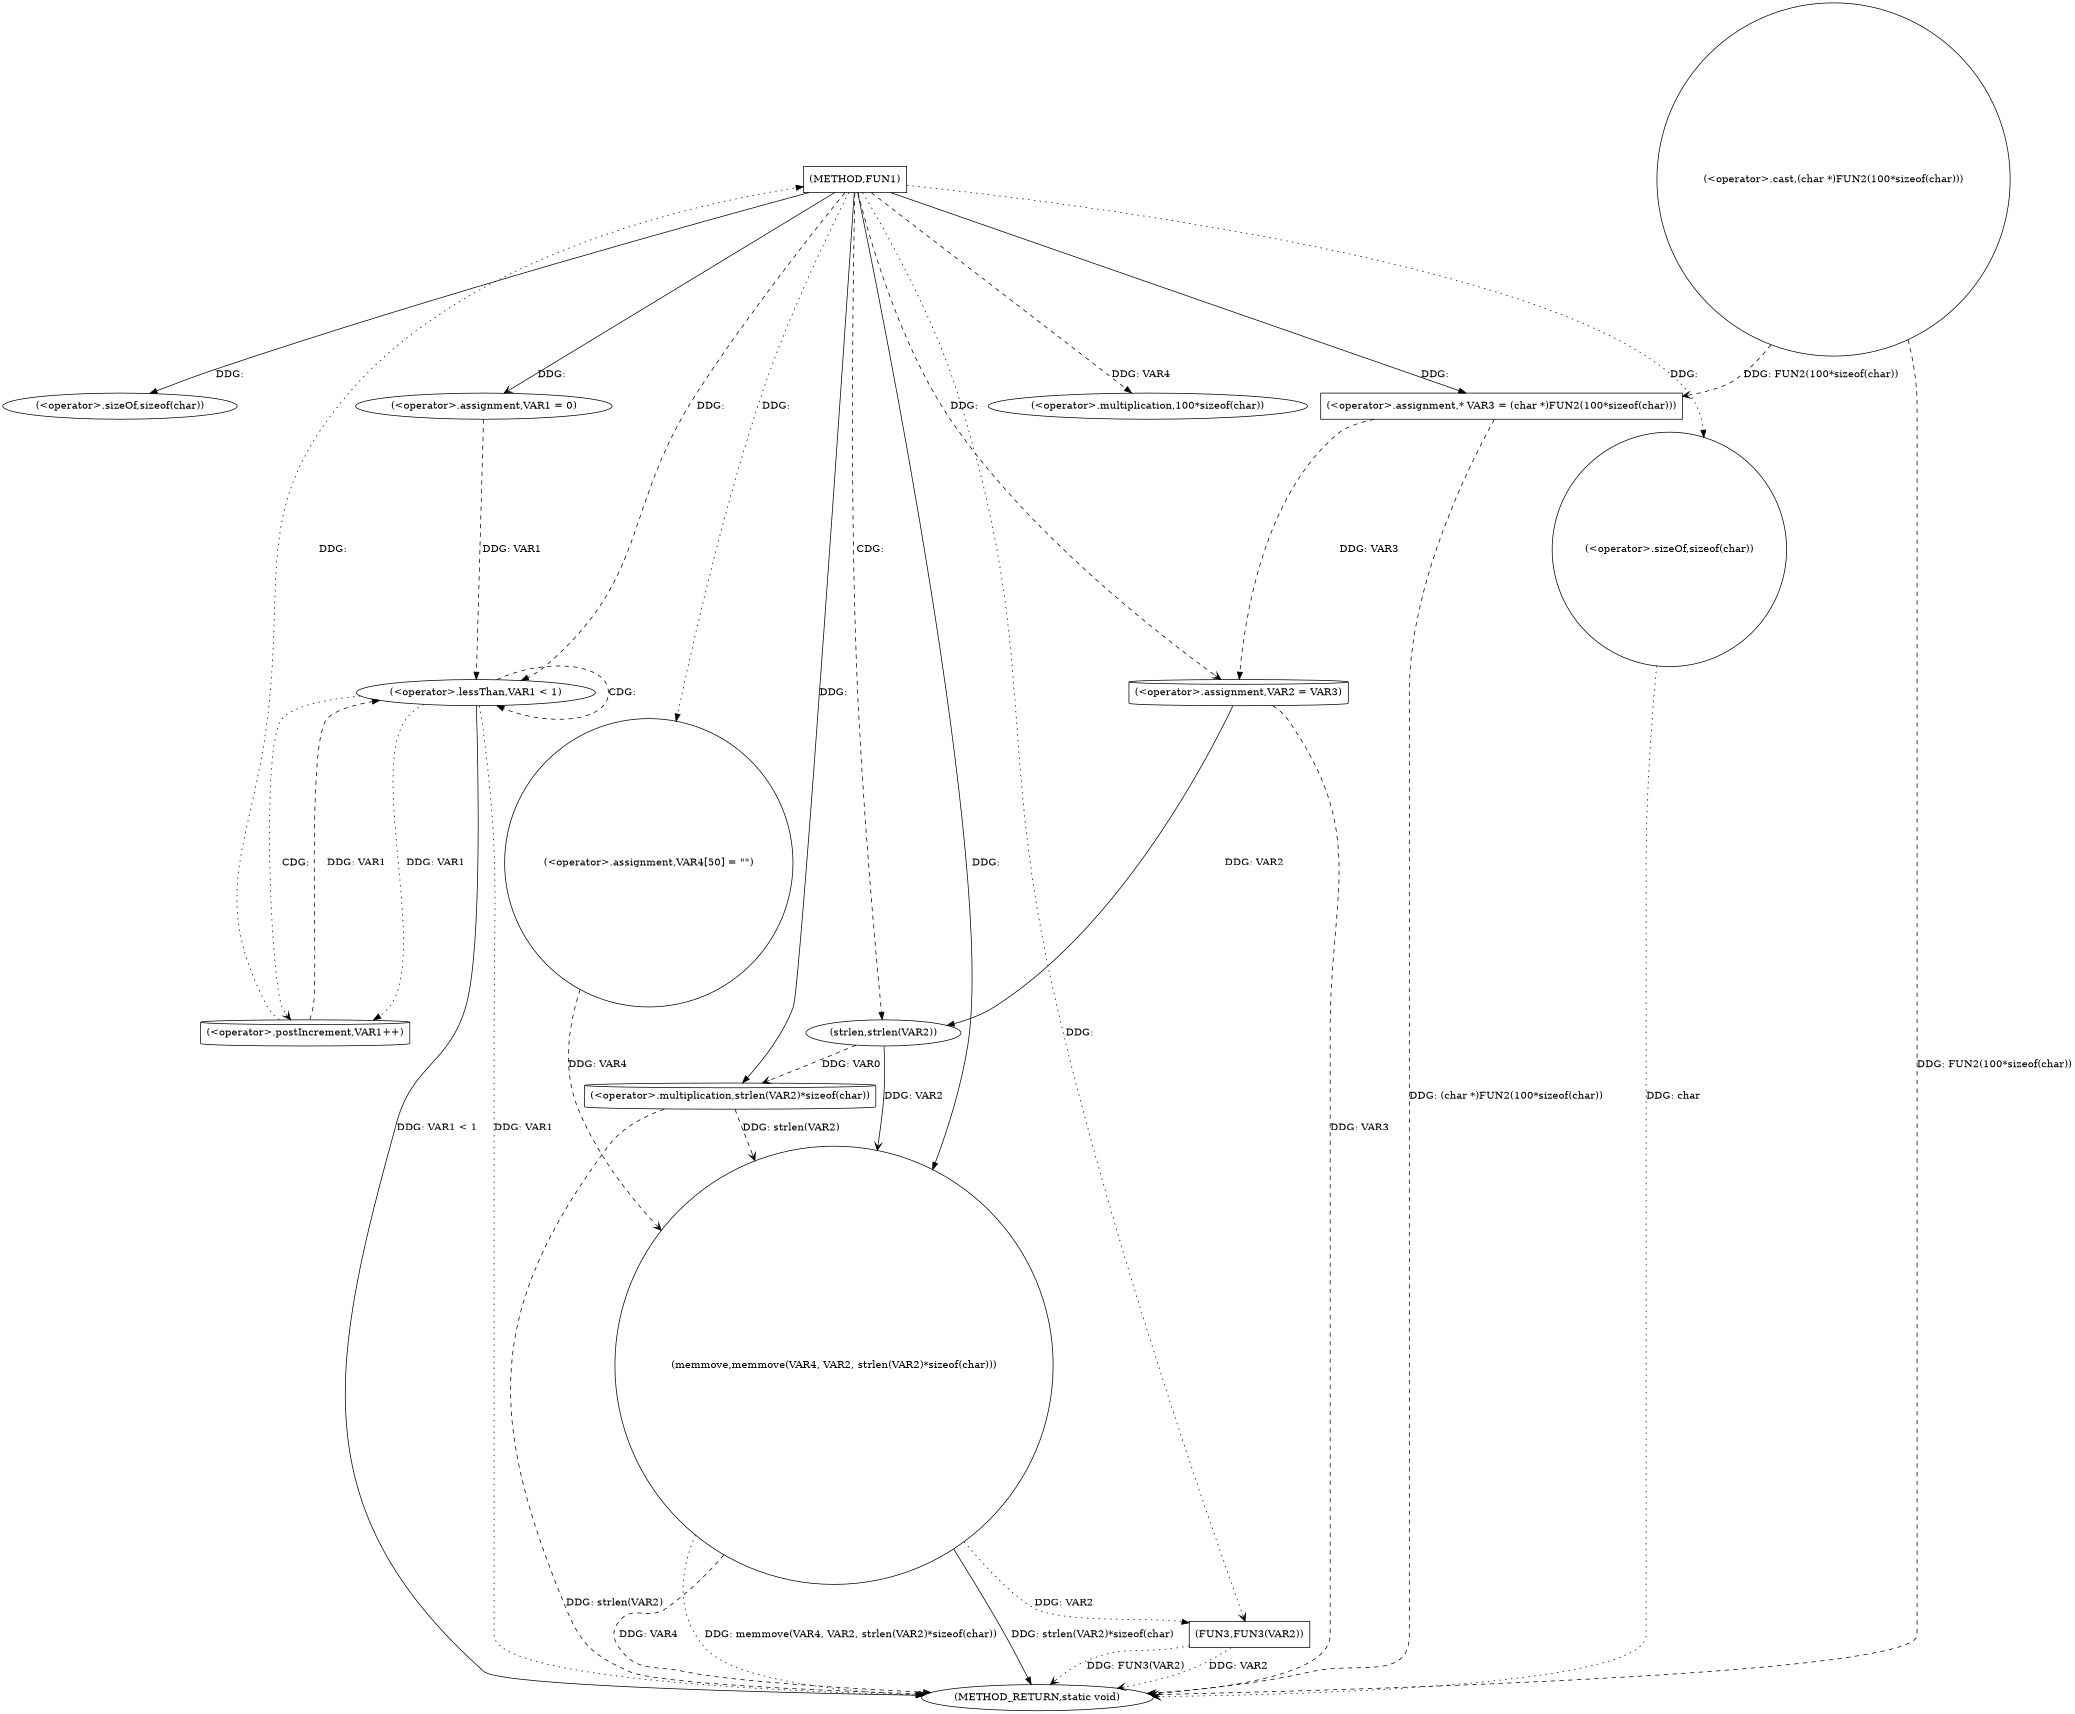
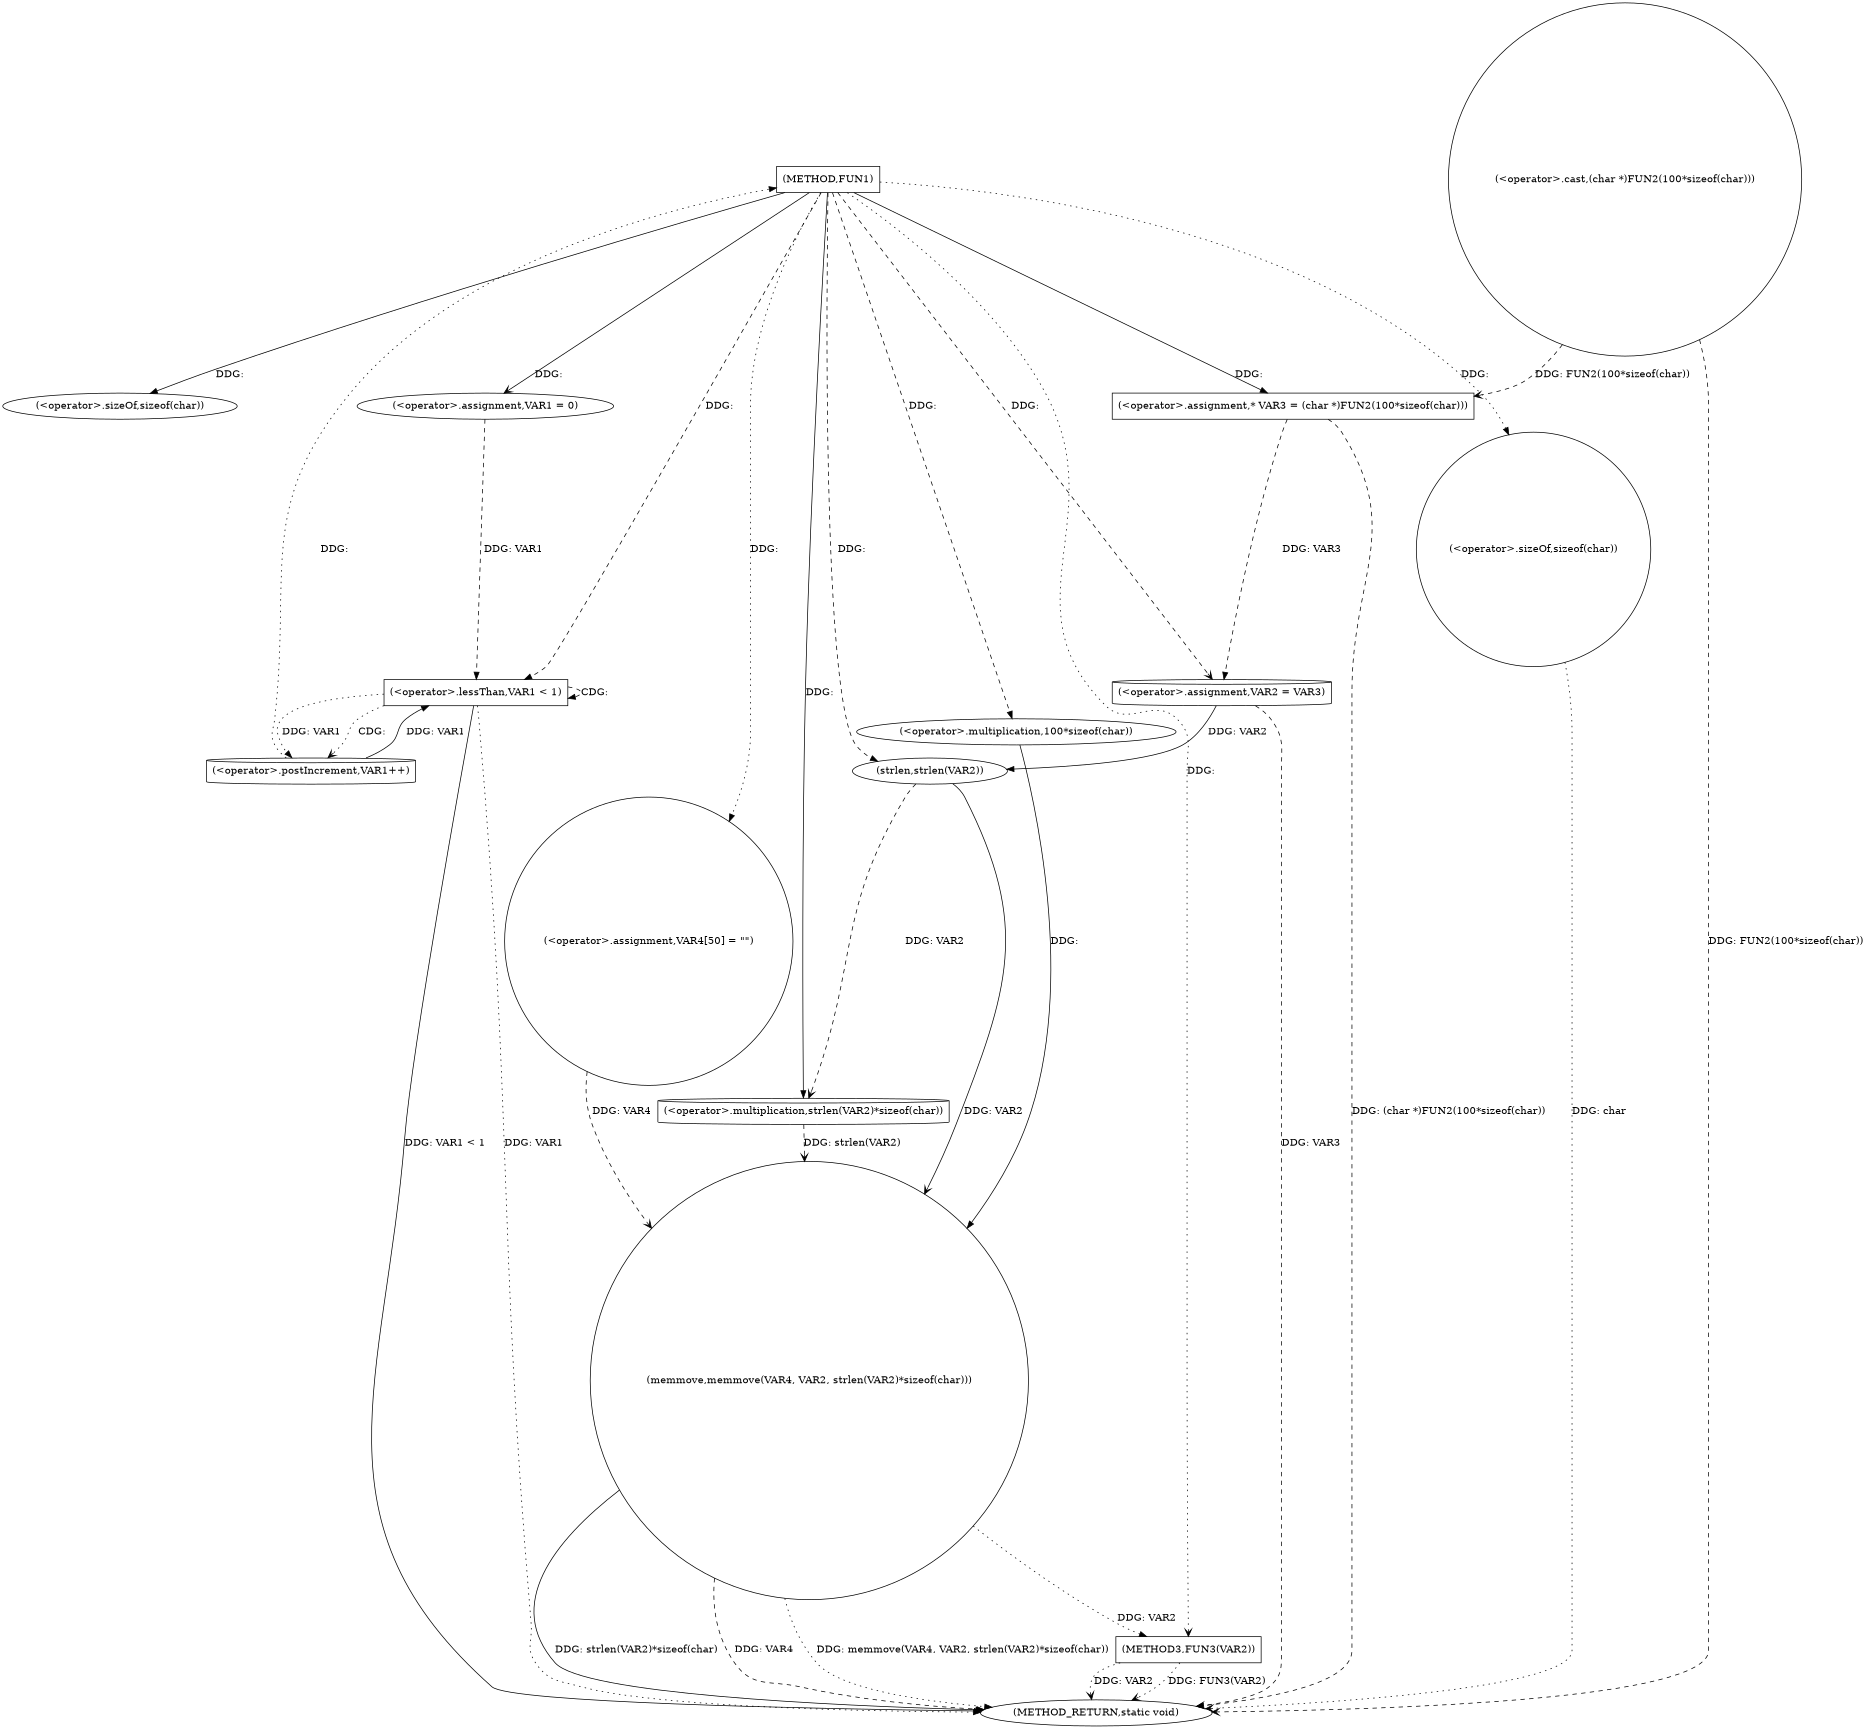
(1141, 375) -> (924, 406)
(872, 549) -> (853, 549)
(944, 677) -> (1050, 991)
(476, 693) -> (476, 693)
(314, 844) -> (396, 736)
(851, 1064) -> (935, 941)
(535, 1524) -> none
(1250, 1634) -> (1189, 1650)
